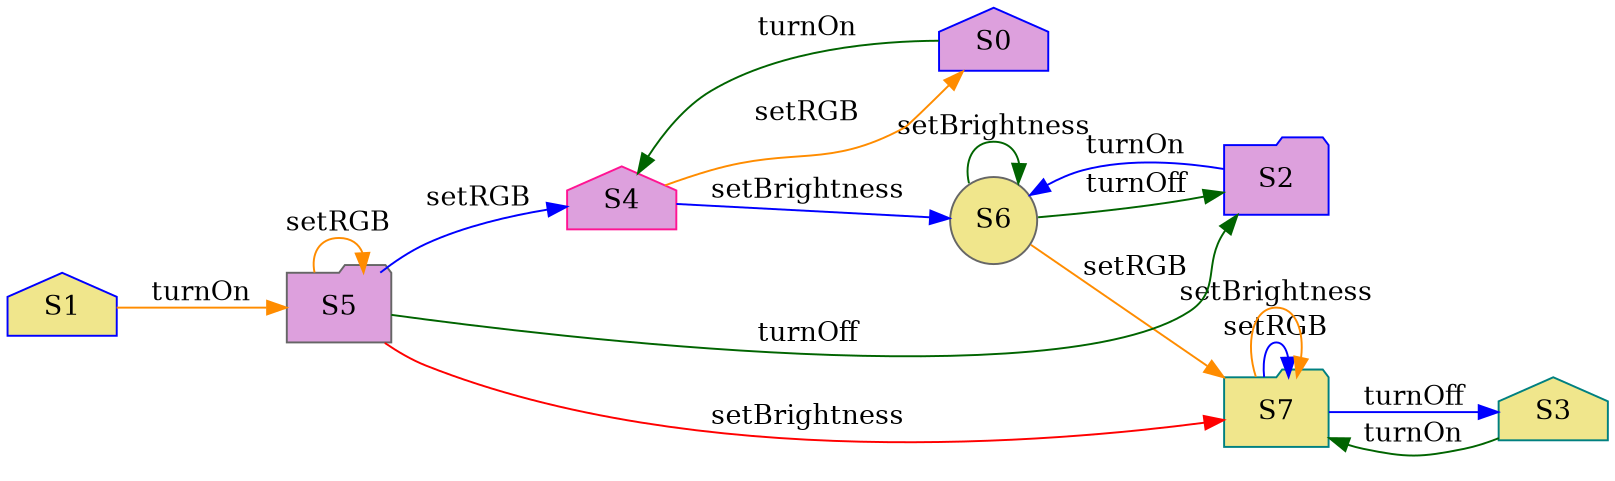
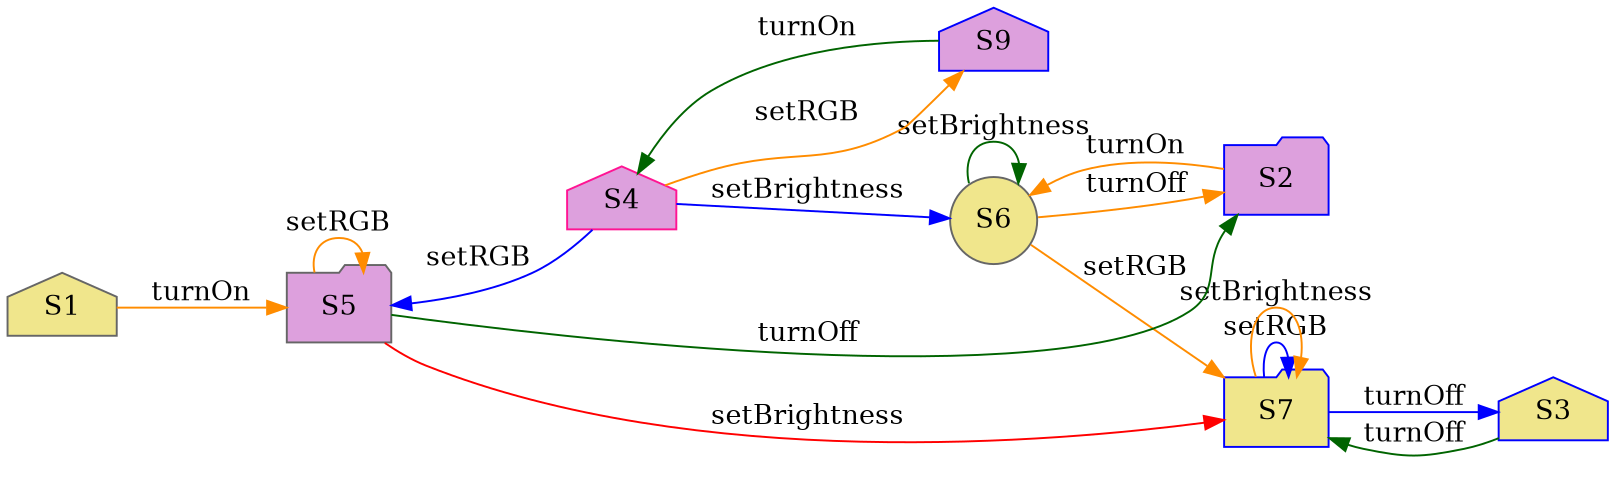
(994, 43) -> (994, 43)
(1134, 163) -> (1134, 163)
(1121, 209) -> (1121, 209)
(460, 231) -> (509, 282)
(62, 308) -> (62, 308)
(1276, 412) -> (1276, 412)
(1553, 412) -> (1553, 412)
(1414, 434) -> (1414, 434)
